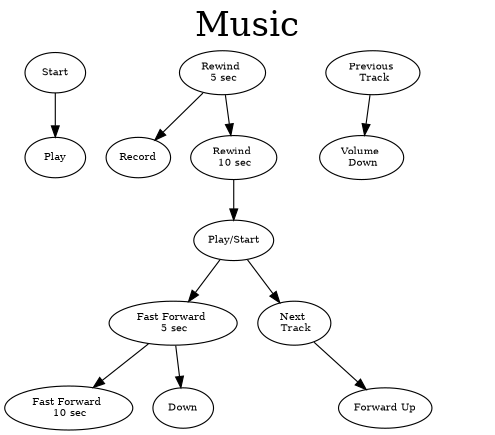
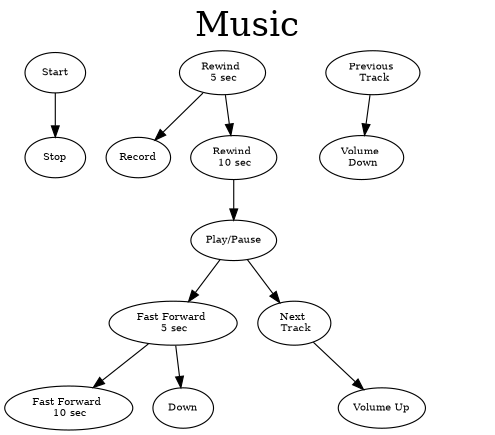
(55, 158) -> (55, 158)
(234, 240) -> (234, 240)
(385, 408) -> (382, 408)
